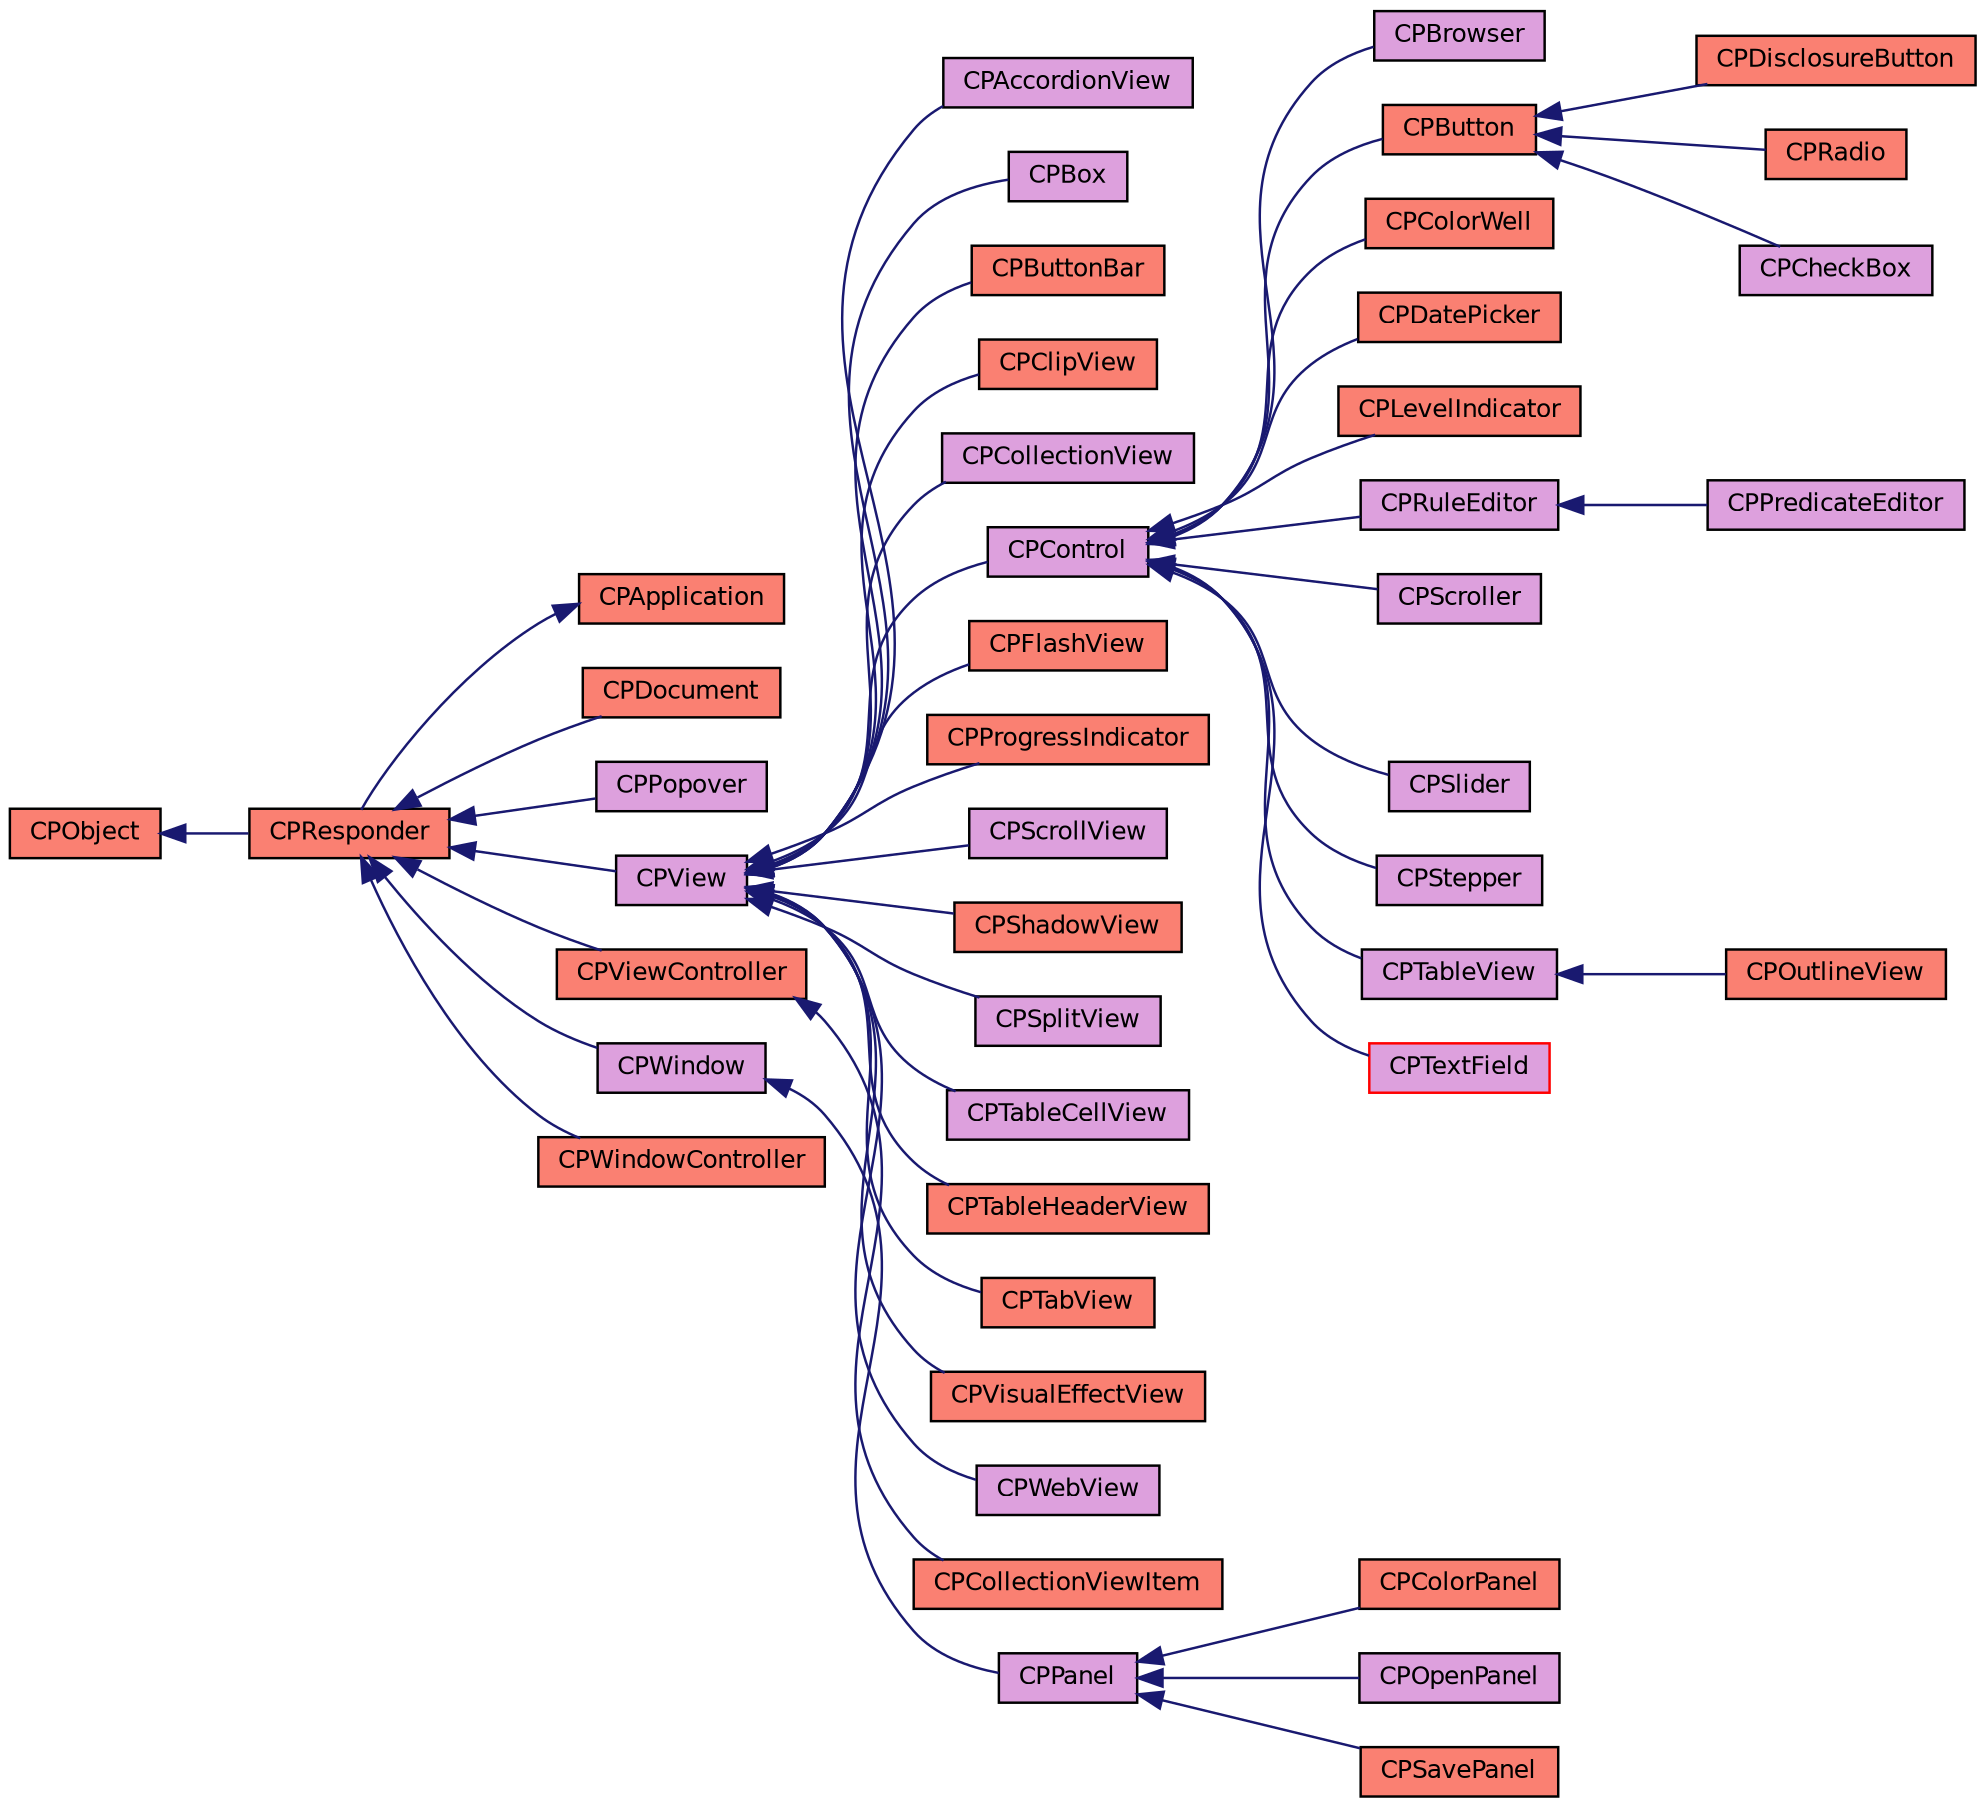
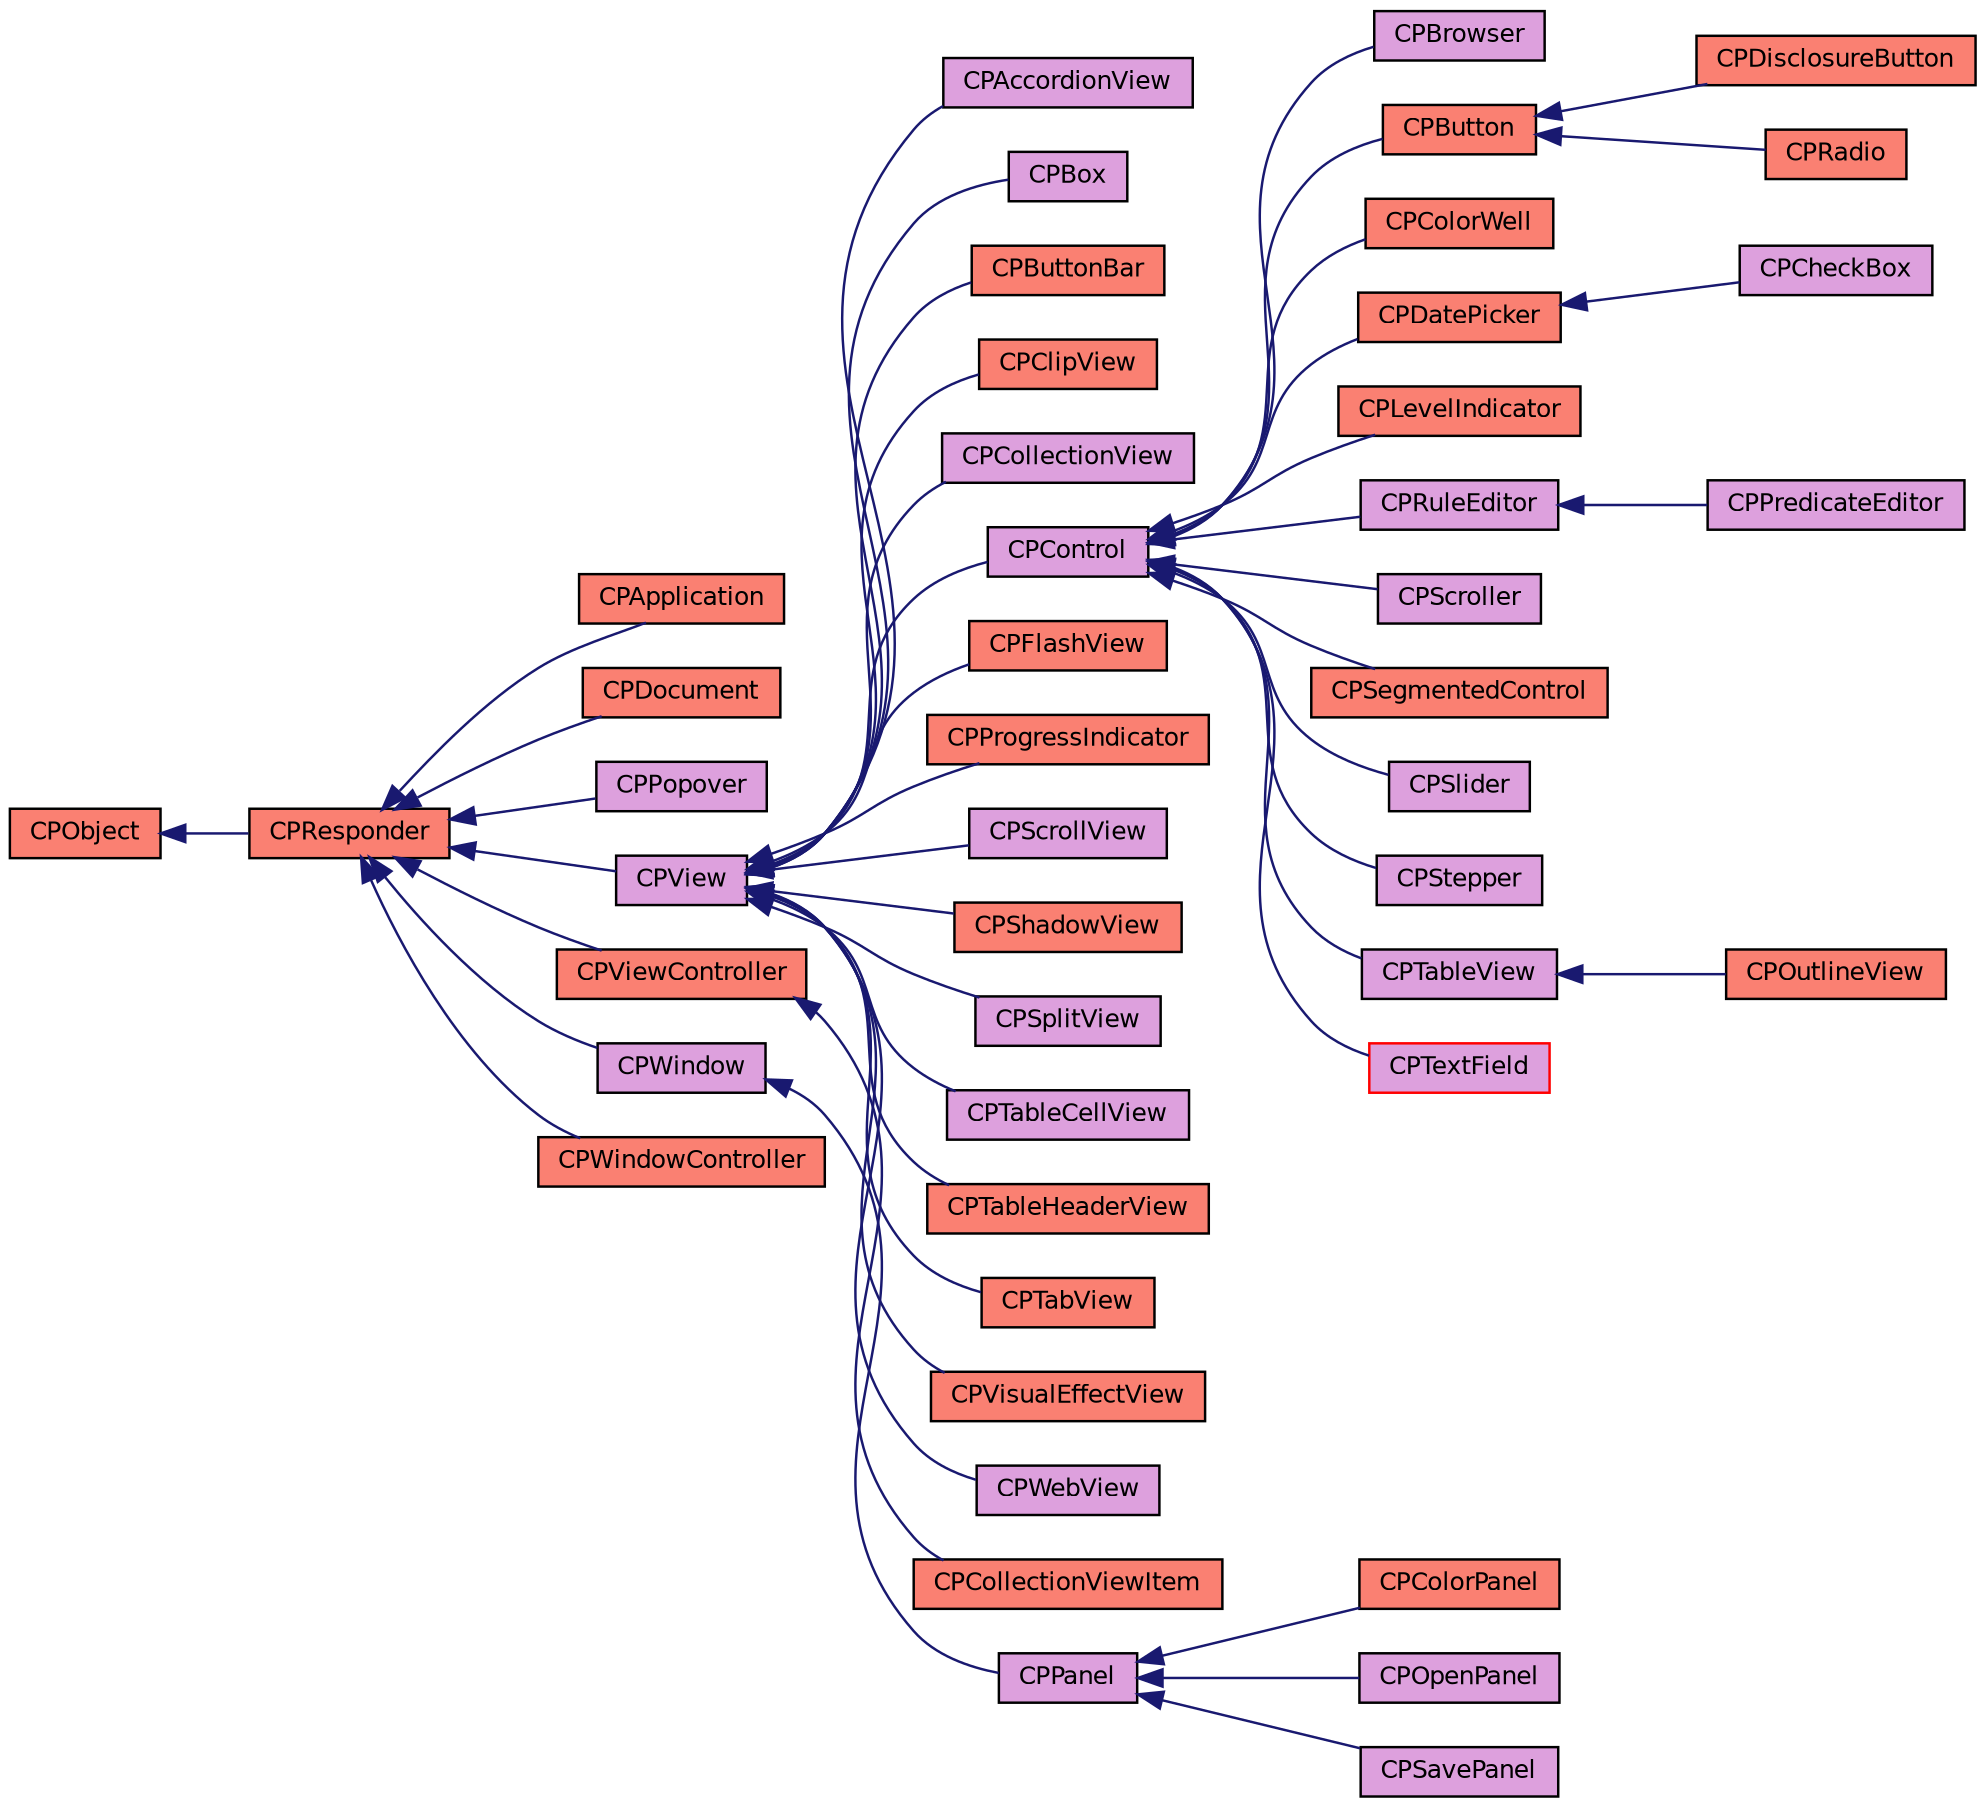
(1671, 201) -> (1663, 292)
none -> (1459, 693)
(447, 700) -> (510, 688)
(1459, 1772) -> (1459, 1772)
